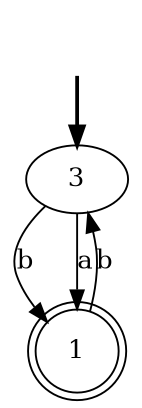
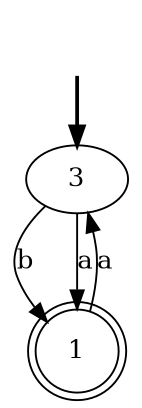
(105, 261) -> (105, 261)
